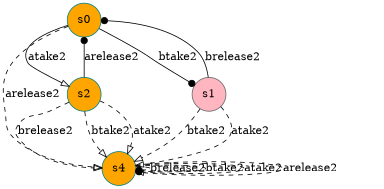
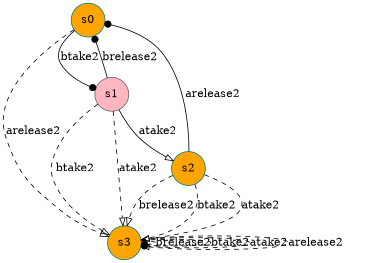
(26, 57) -> (139, 137)
(119, 169) -> (124, 243)
